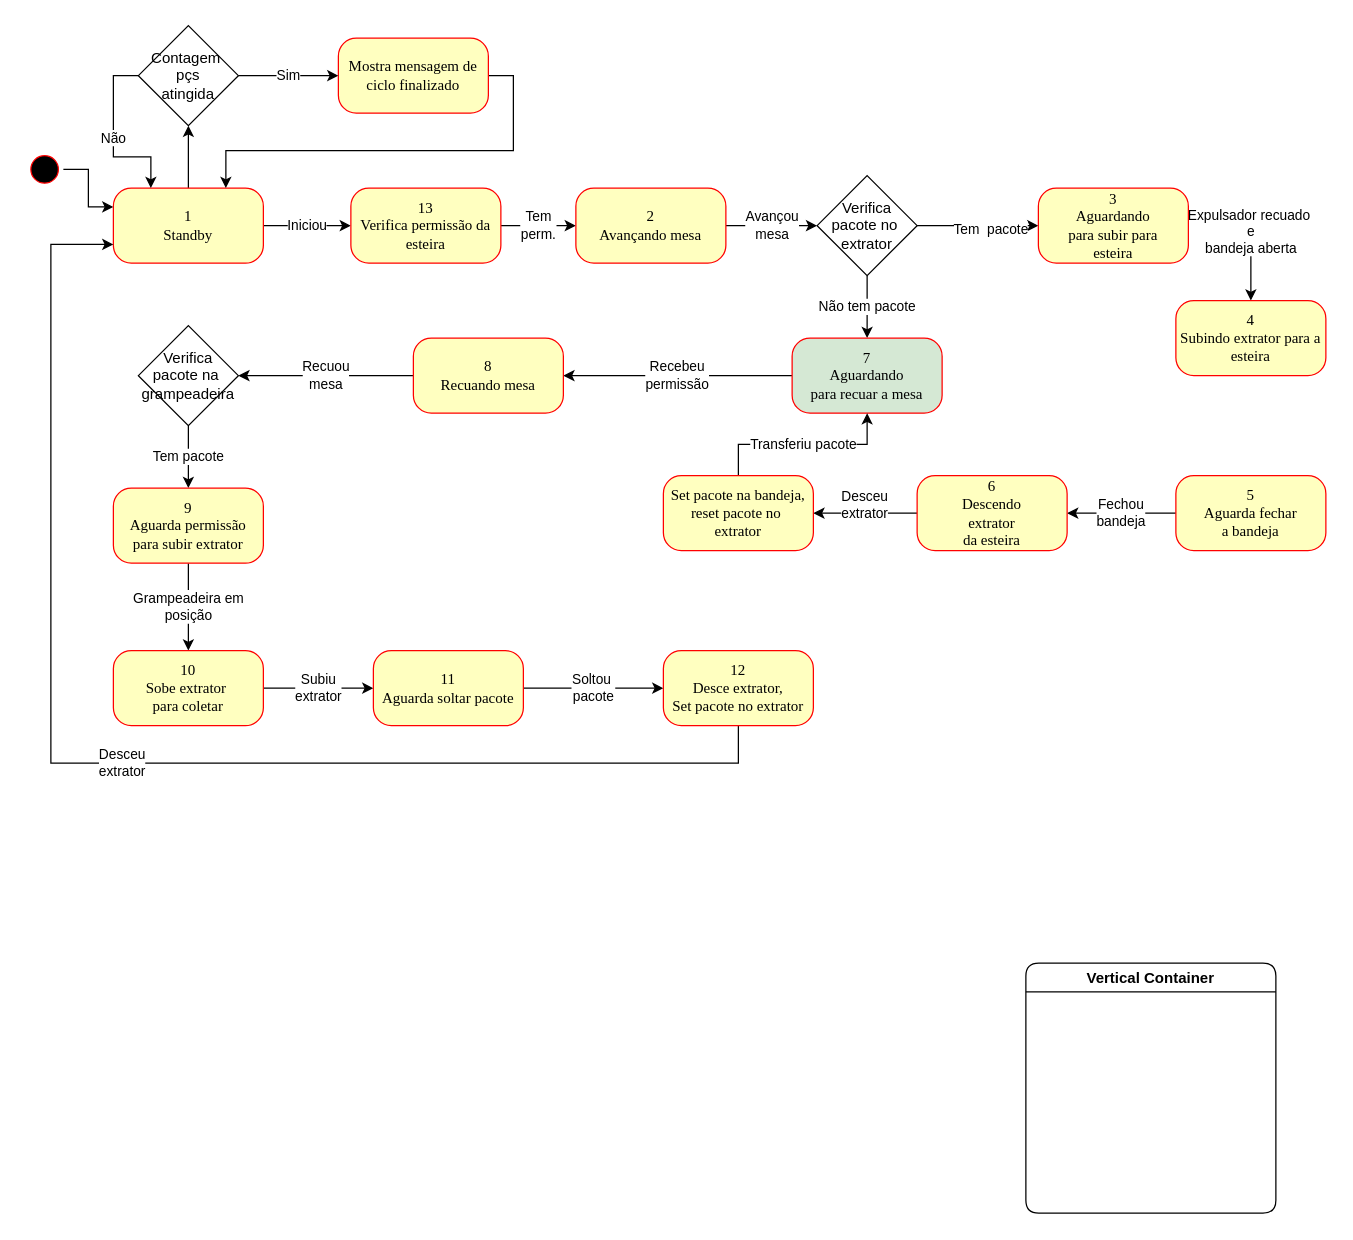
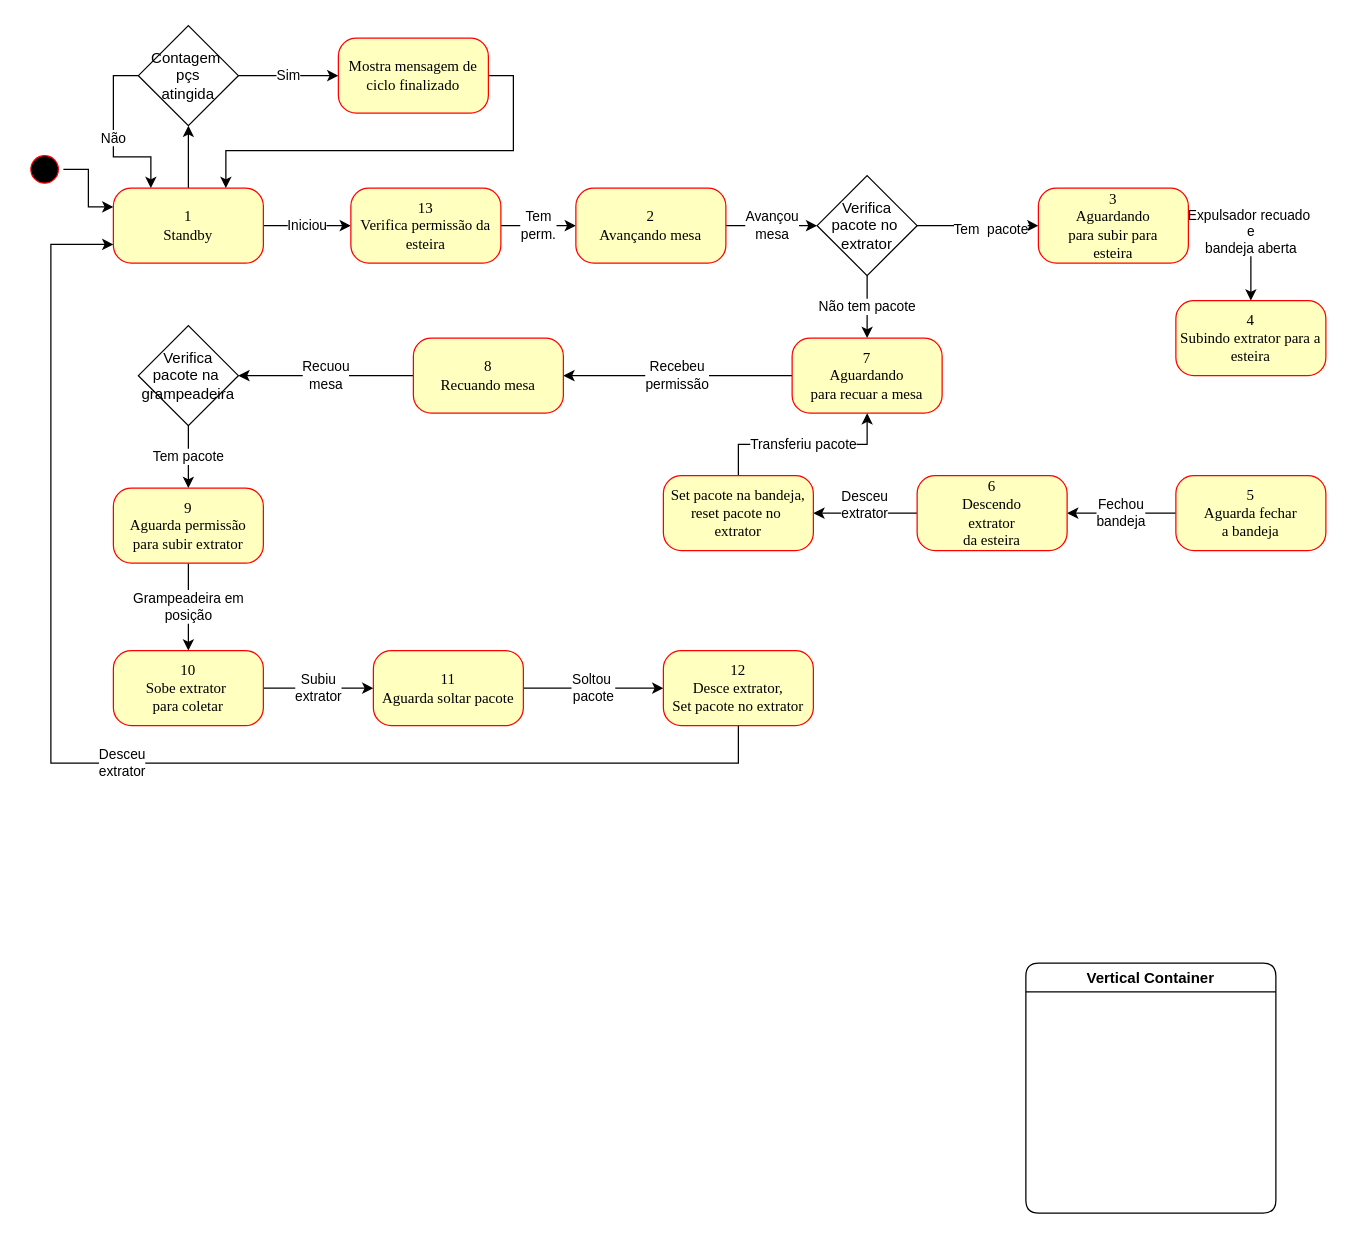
(867, 376) -> (867, 376)
